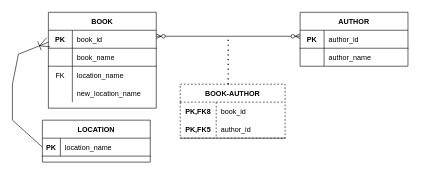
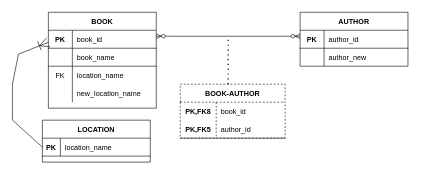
(351, 58) -> (349, 58)
